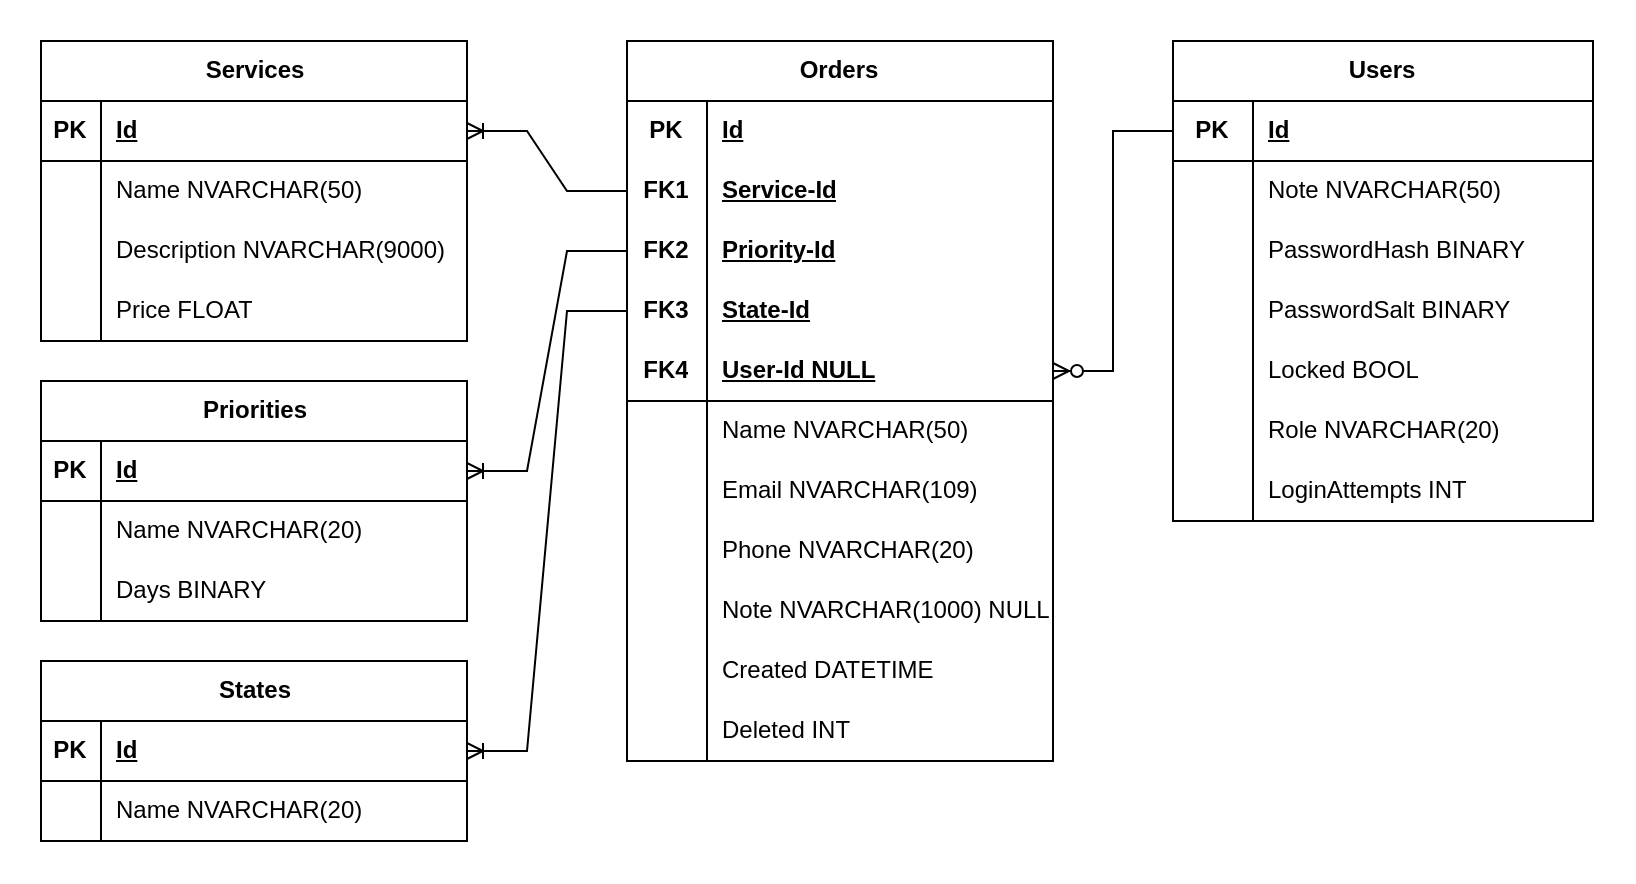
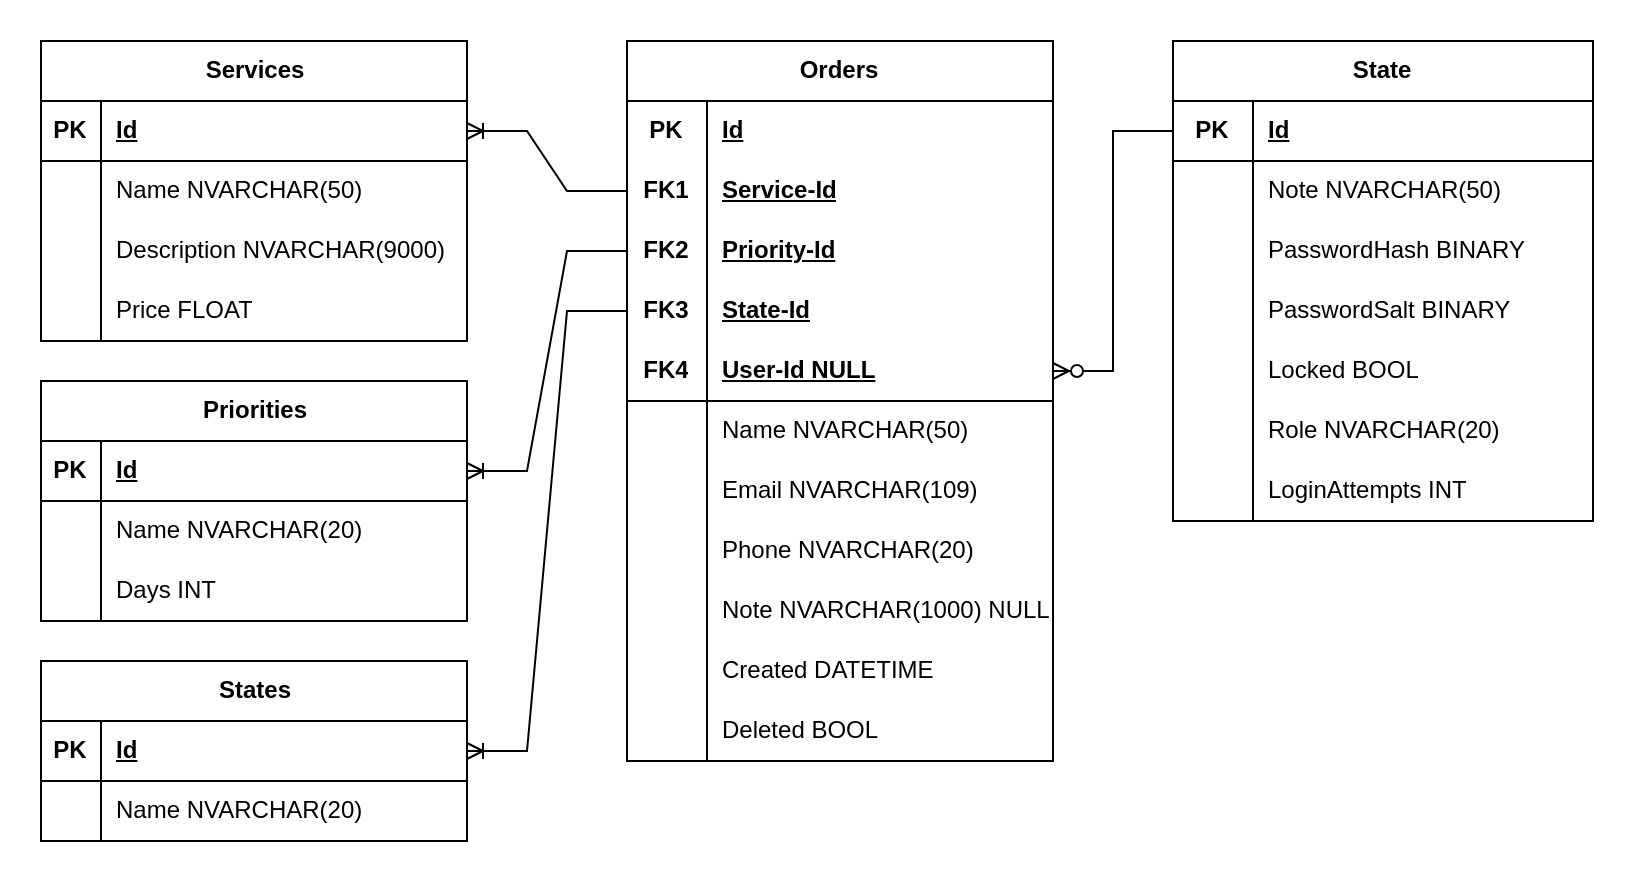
(1383, 71) -> (1383, 71)
(188, 591) -> (168, 591)
(791, 731) -> (797, 731)
